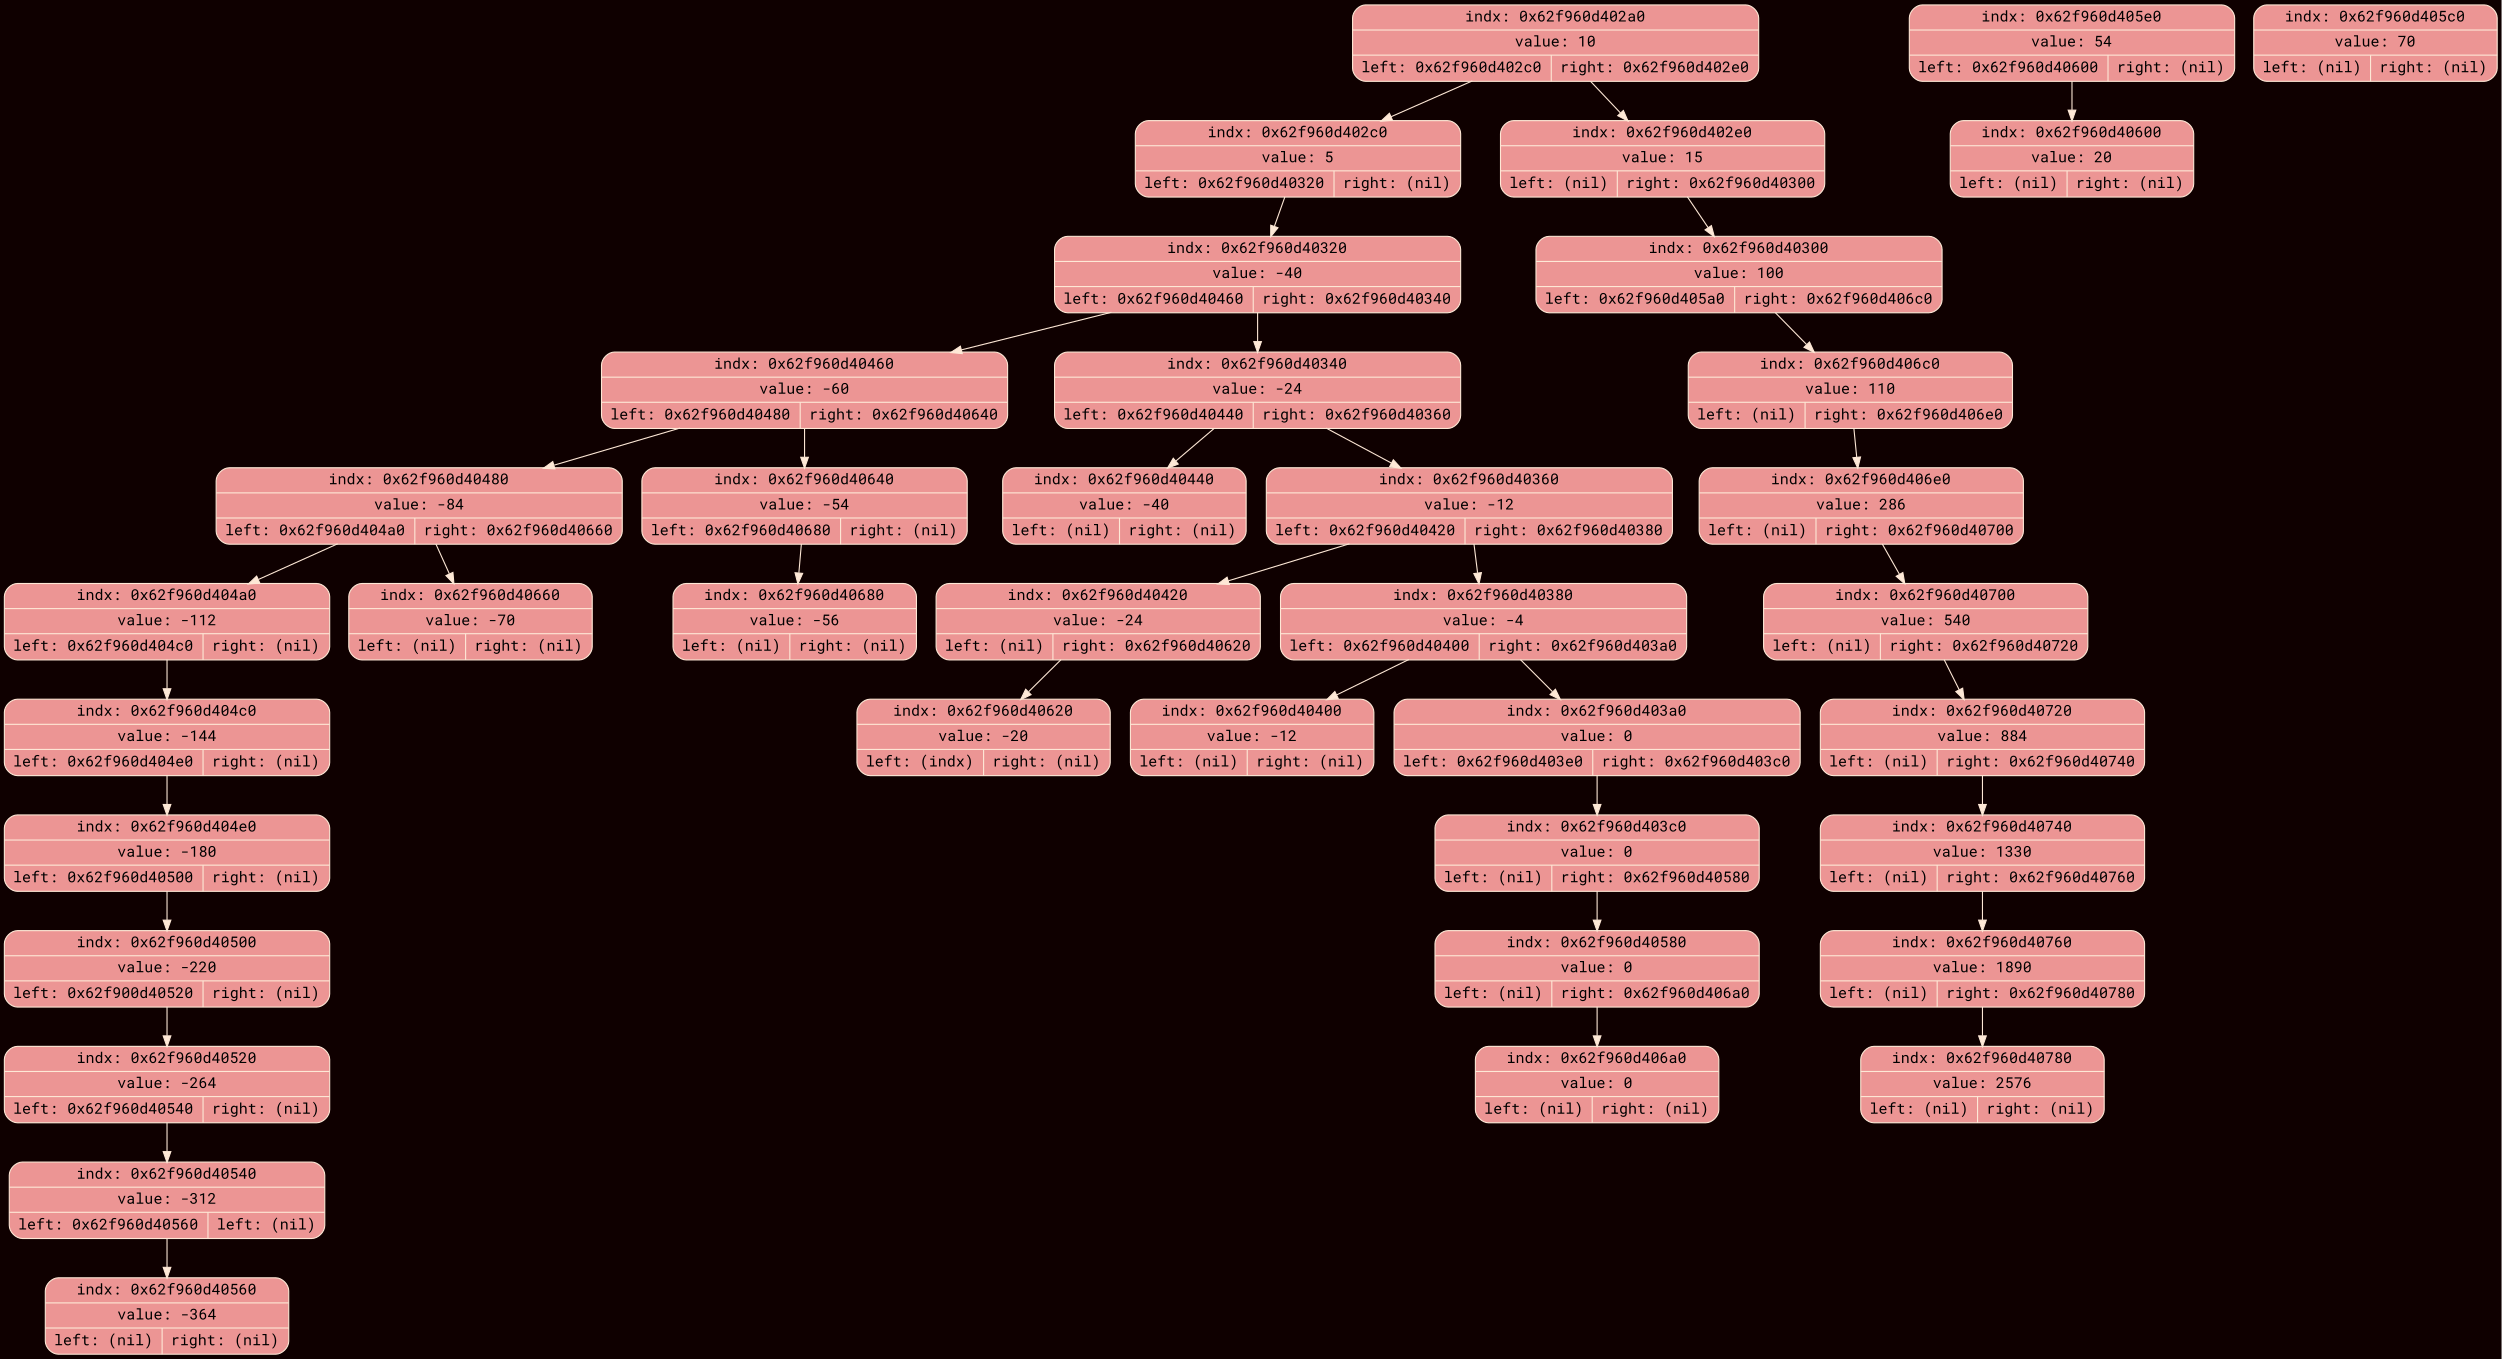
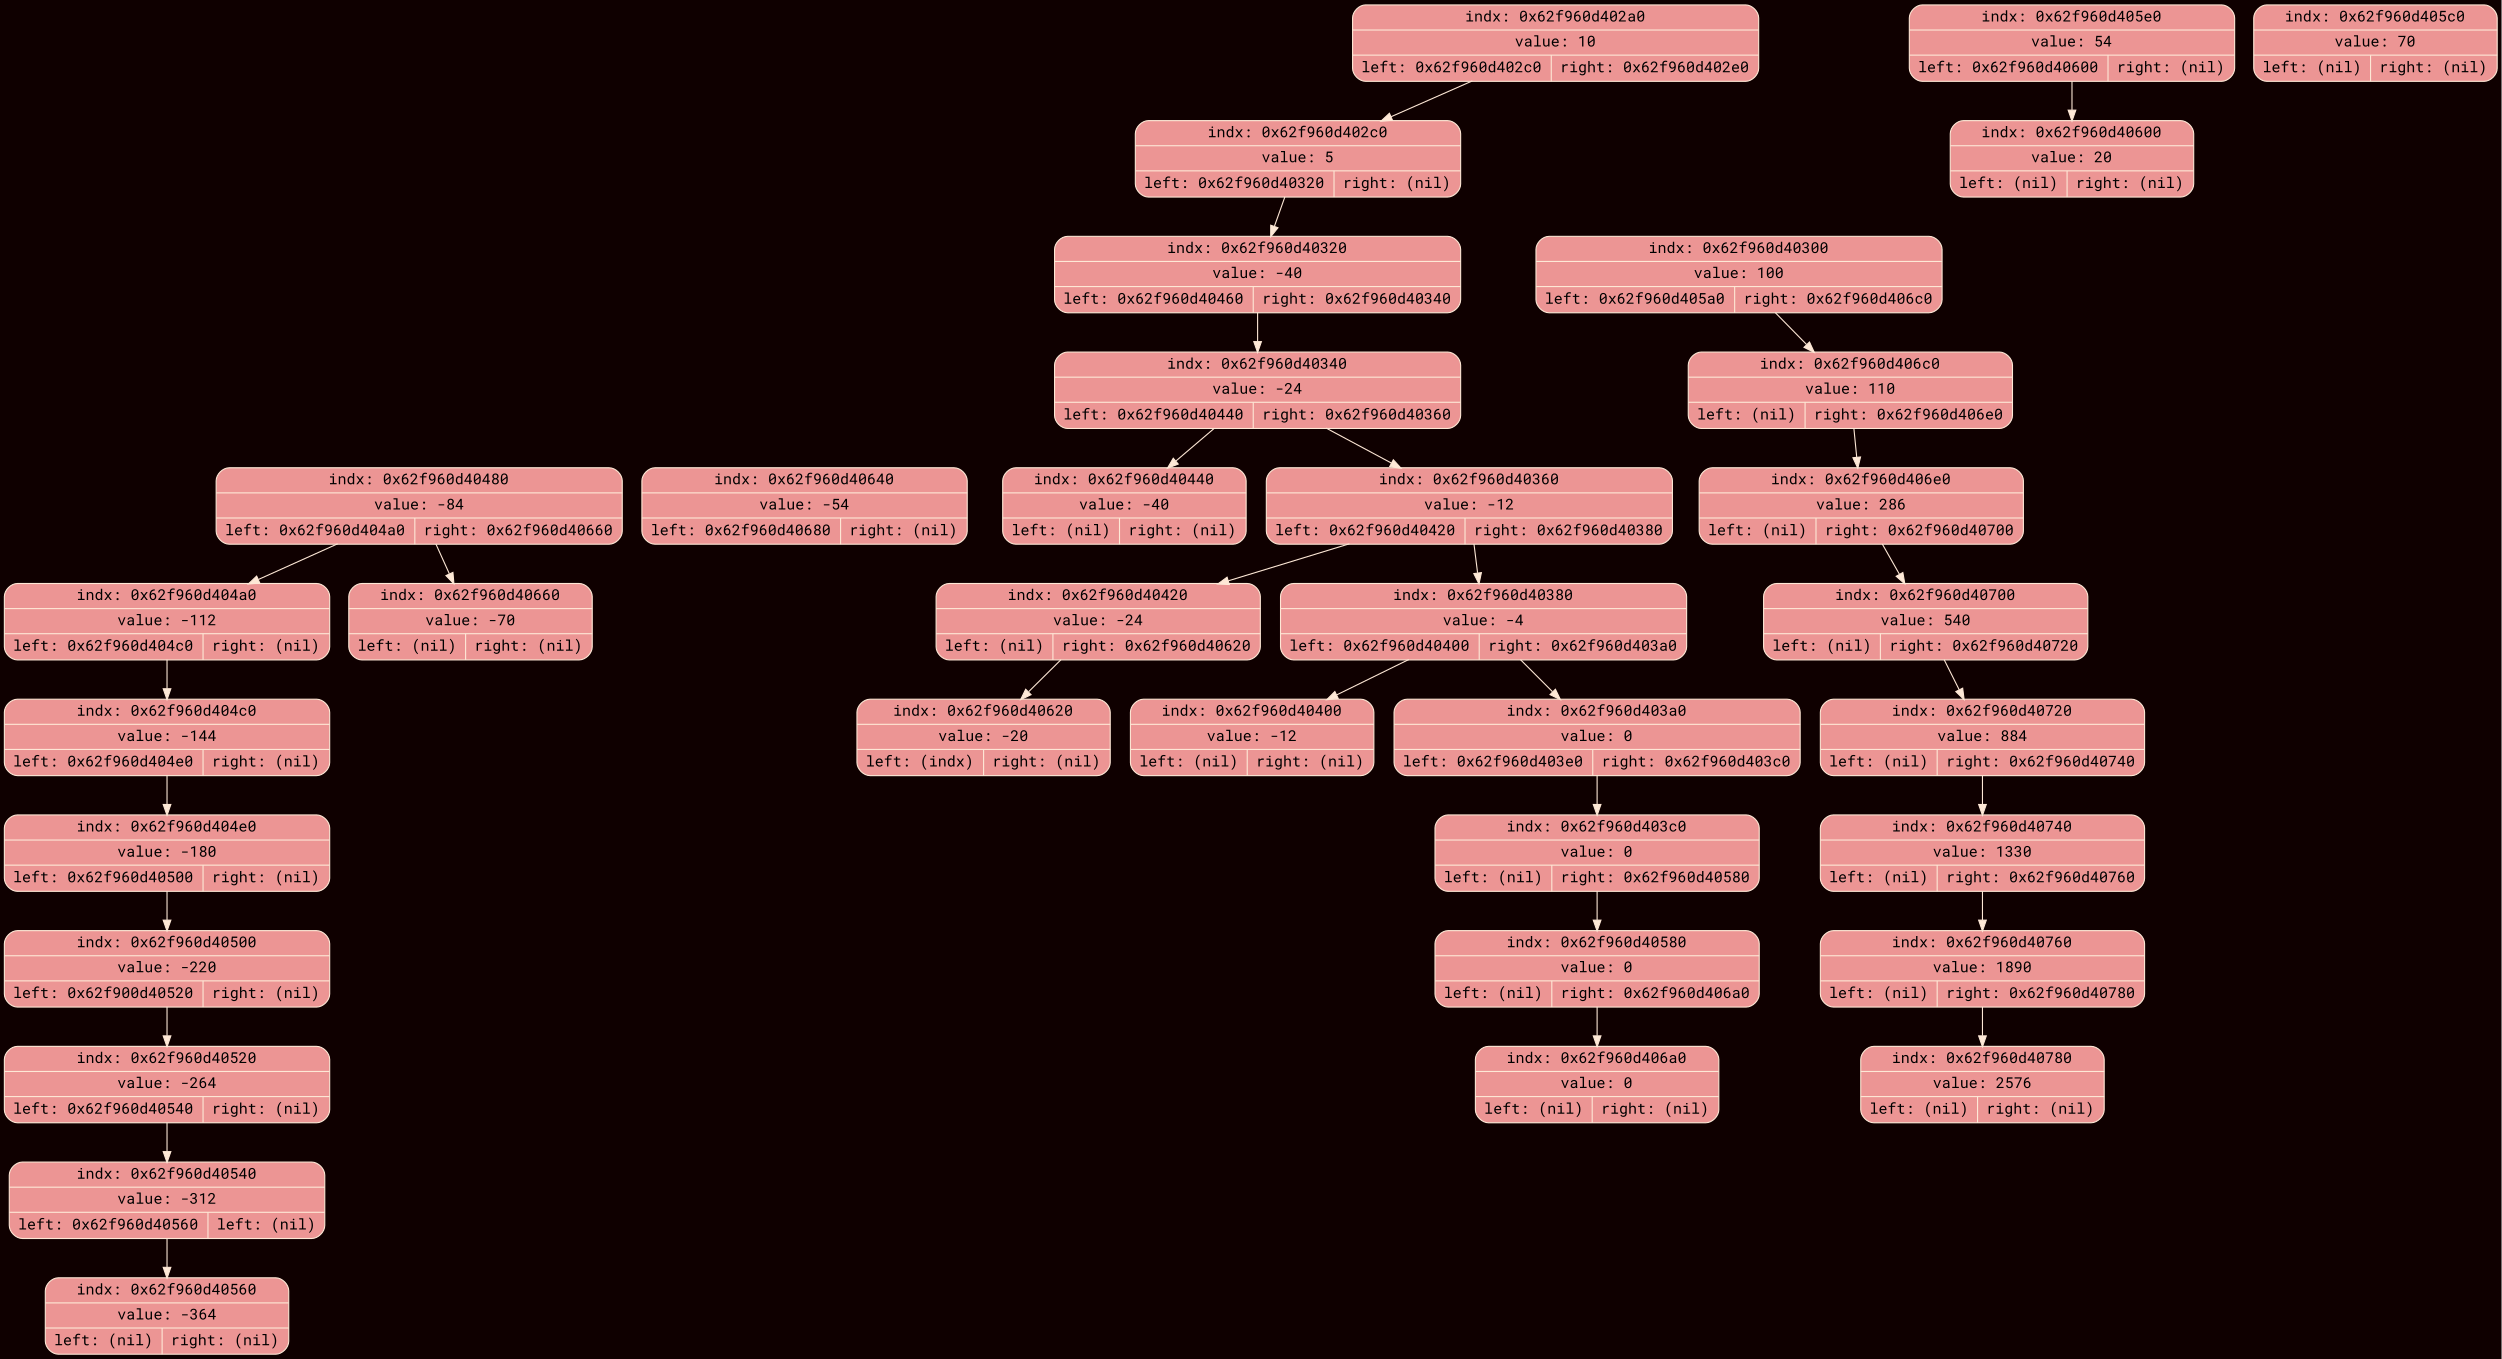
(1663, 159) -> none
(805, 390) -> none
(795, 622) -> none
